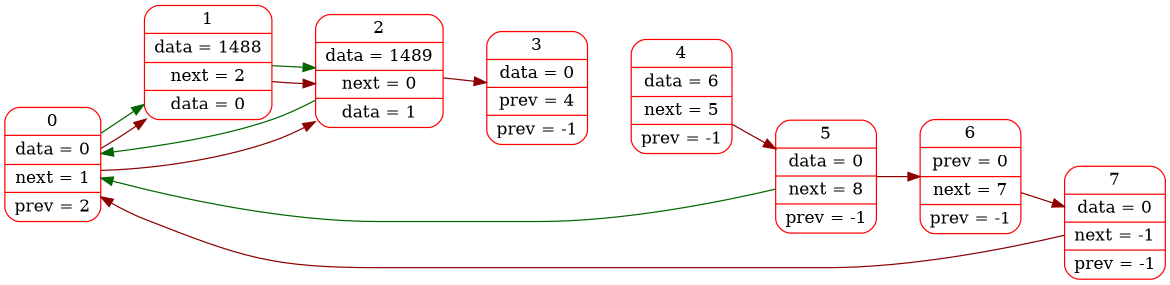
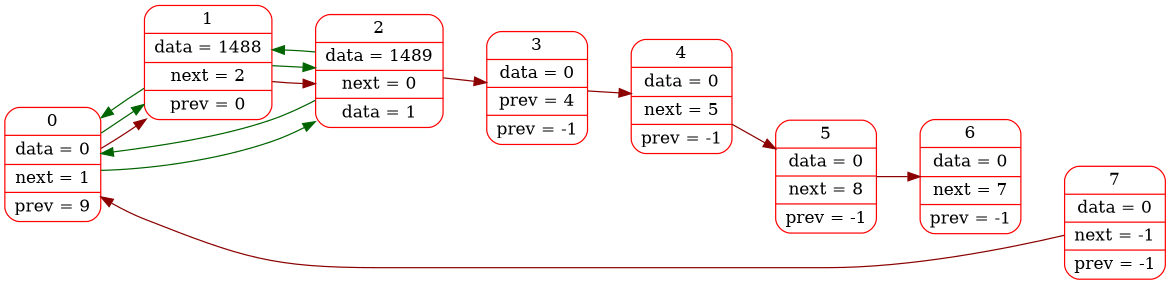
none -> (300, 51)
(682, 81) -> (682, 81)
none -> (603, 92)
(208, 104) -> (208, 104)
(205, 159) -> (205, 159)
(971, 161) -> (971, 161)
(1037, 198) -> none
(53, 206) -> (53, 206)
(444, 222) -> (127, 99)
